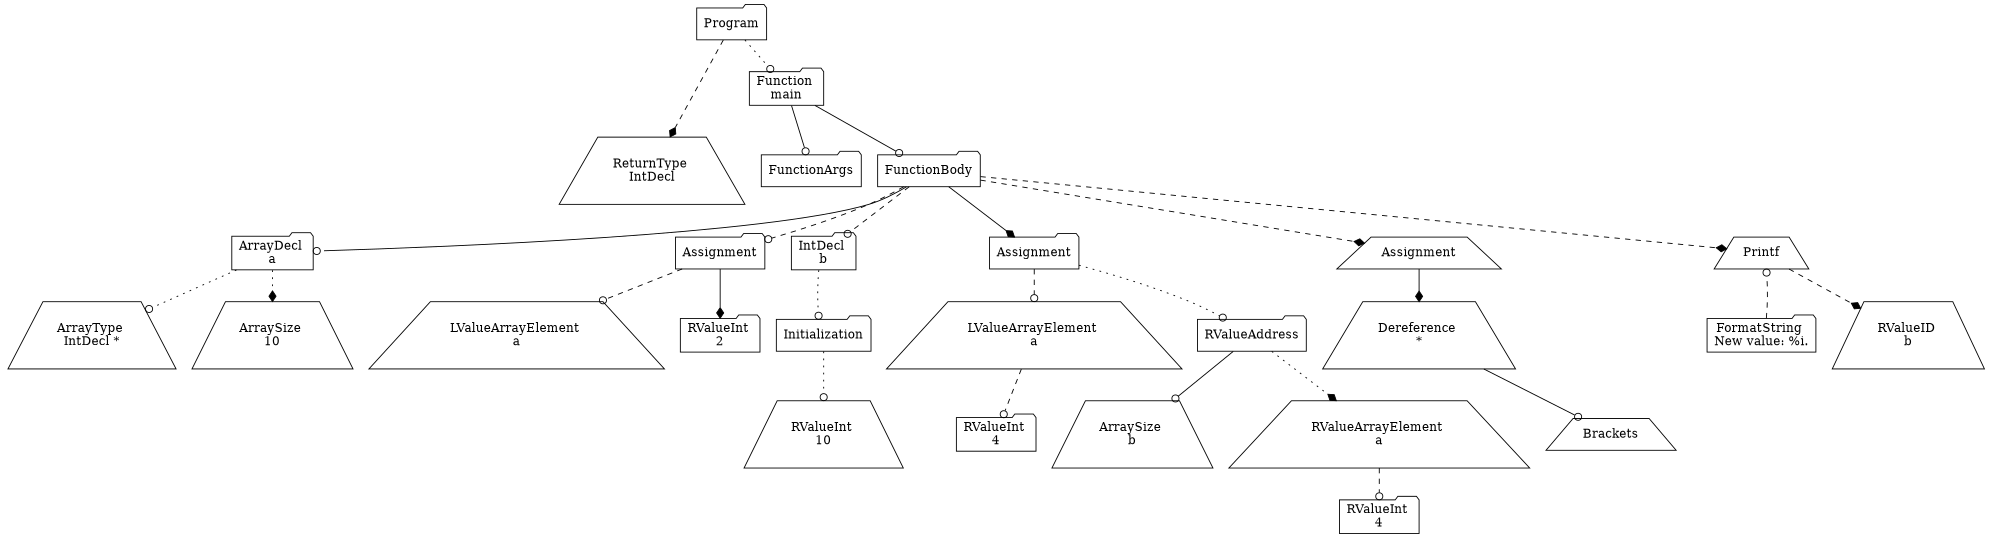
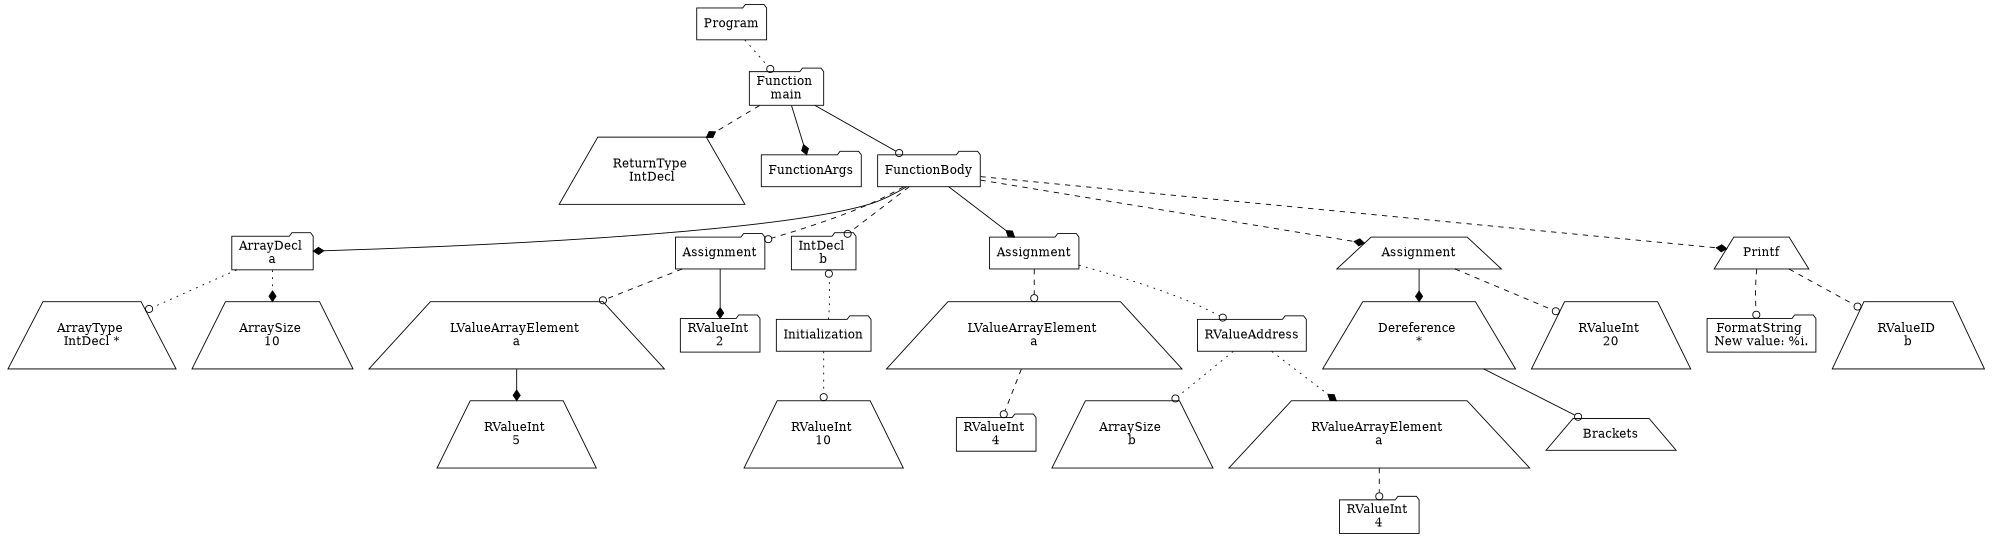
(699, 84) -> (738, 119)
(798, 127) -> (798, 127)
(618, 236) -> (618, 236)
(1822, 287) -> (1822, 287)
(818, 291) -> (830, 298)
(1767, 297) -> (1756, 290)
none -> (1611, 335)
(1206, 374) -> (1206, 374)
none -> (517, 434)
